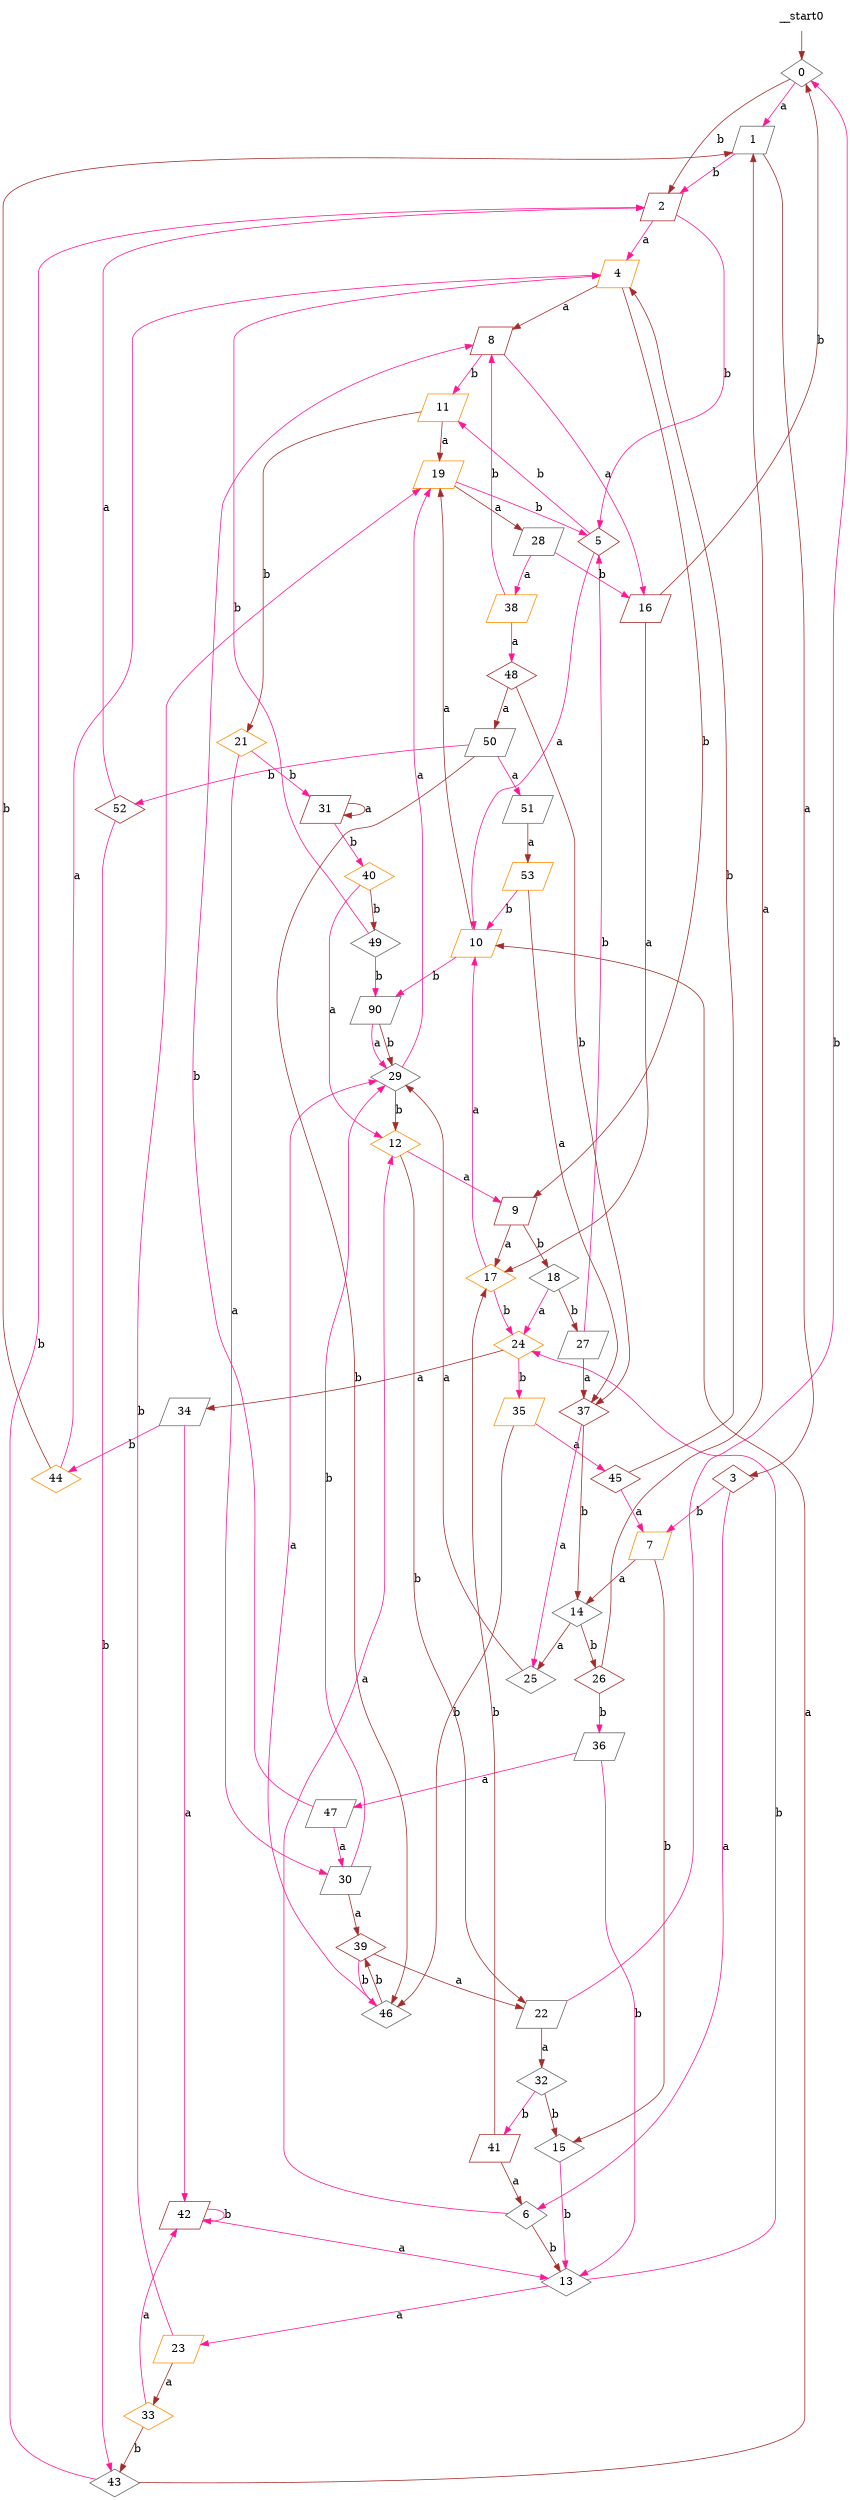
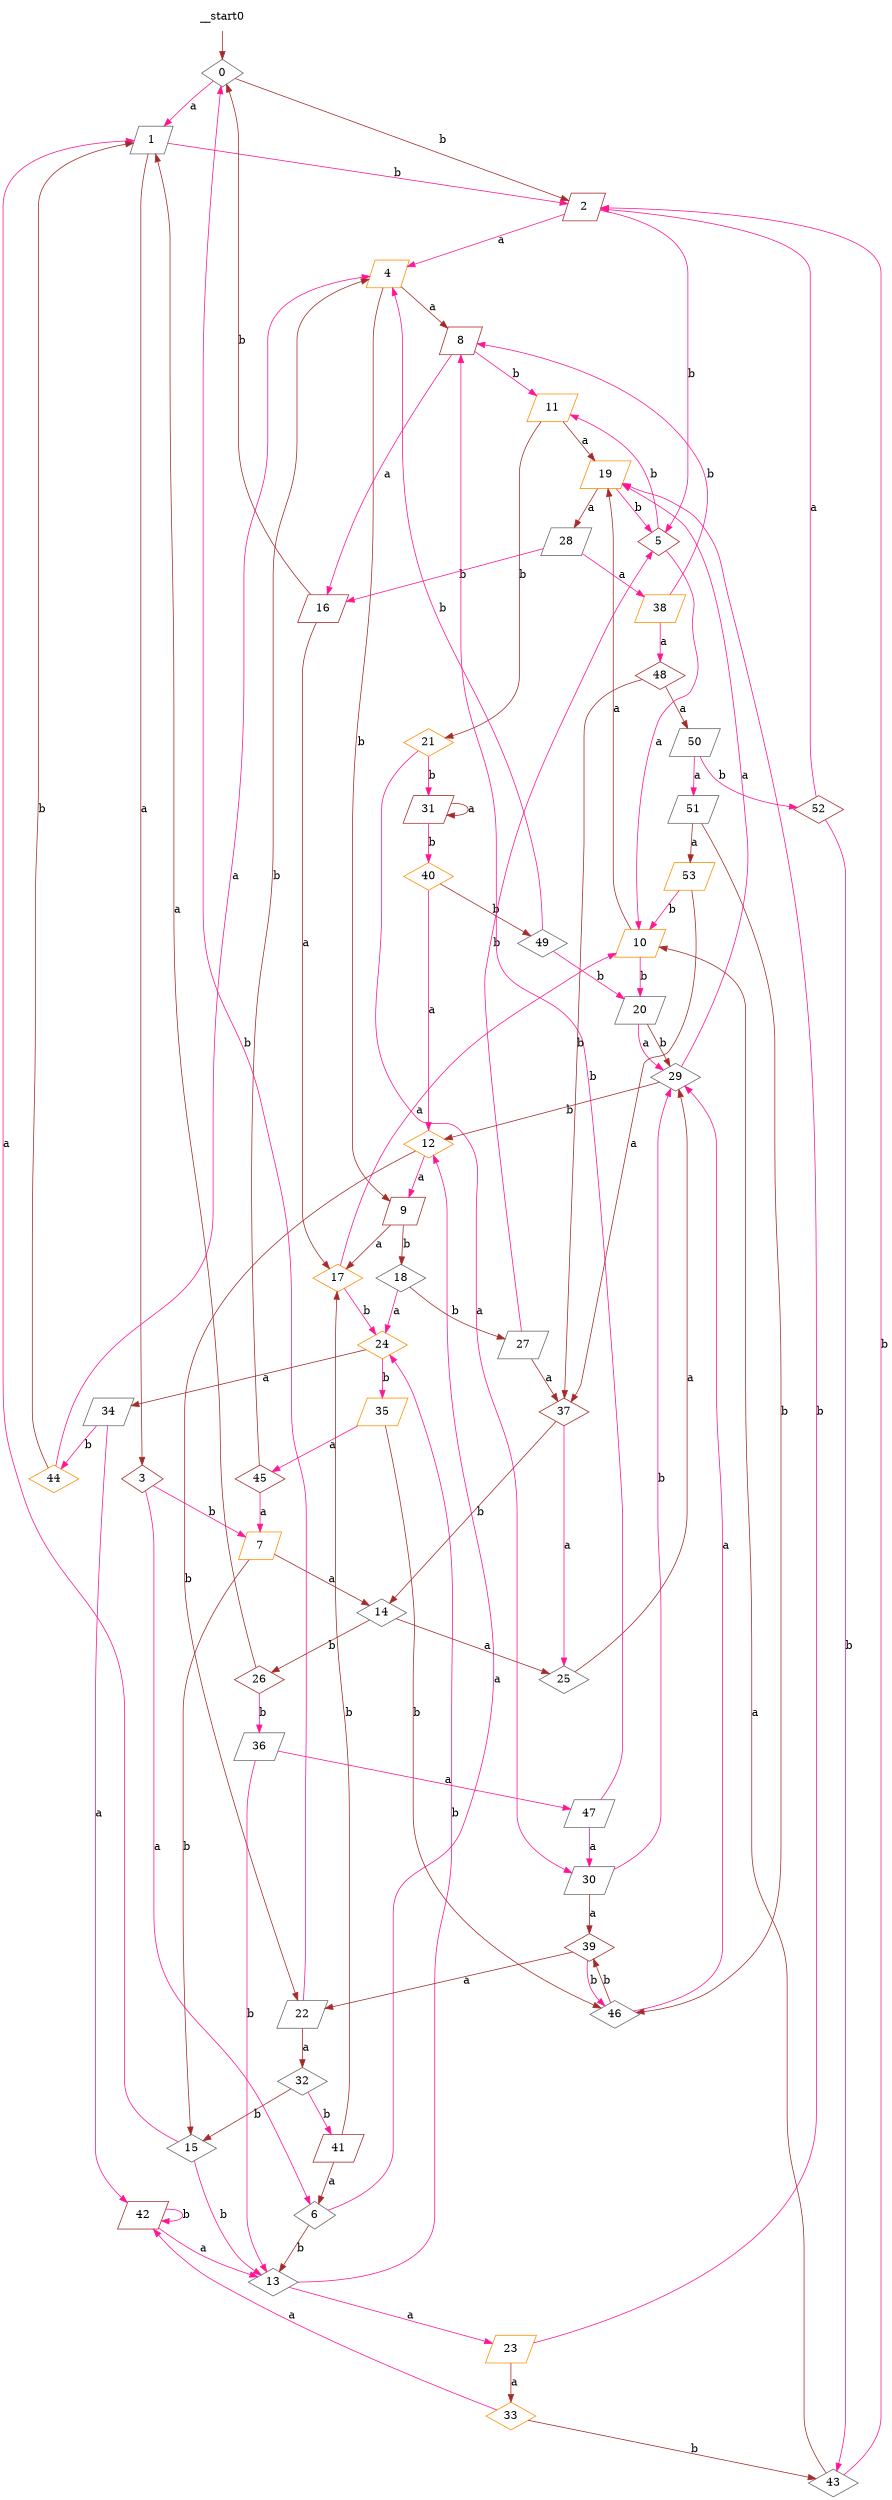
(375, 1010) -> (640, 1010)
none -> (3, 1125)
(351, 1331) -> (781, 1448)
